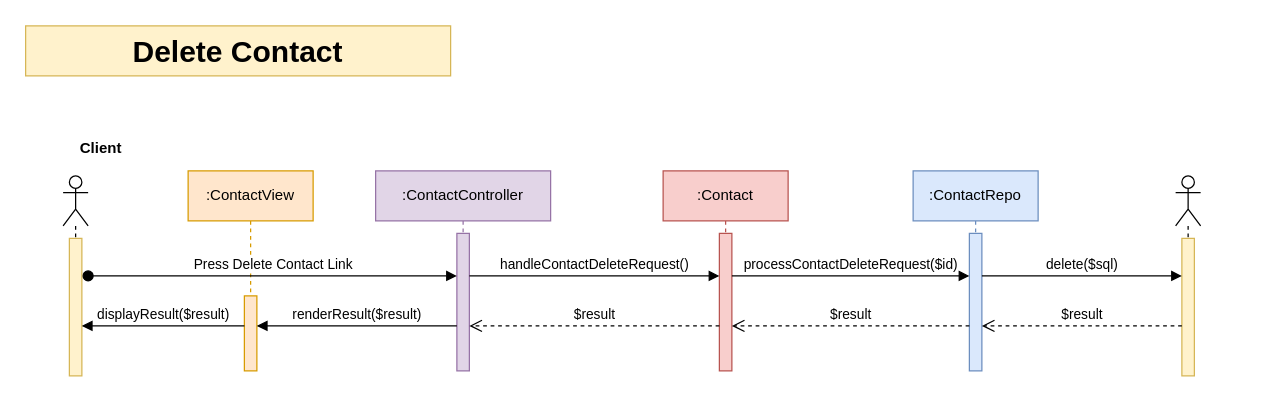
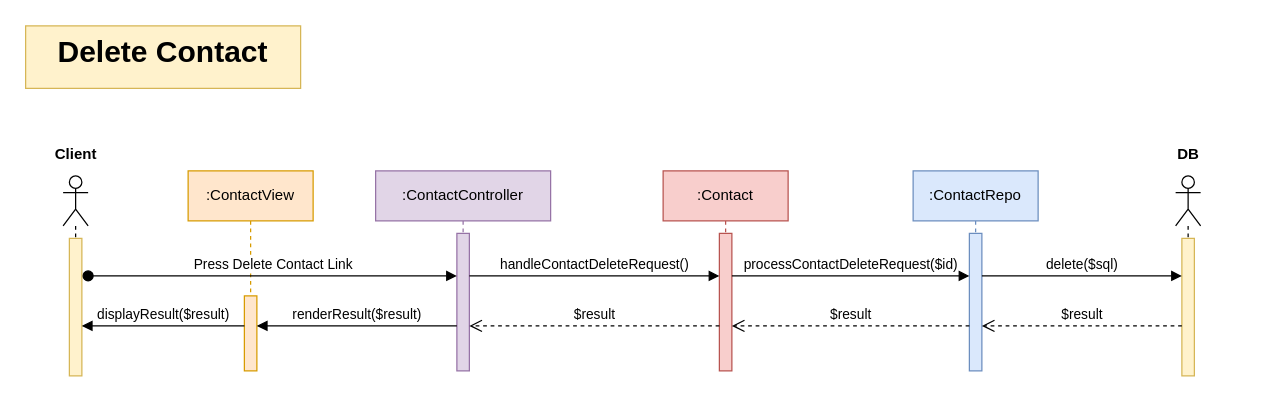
(238, 51) -> (163, 57)
(101, 148) -> (76, 154)
none -> (1188, 154)
